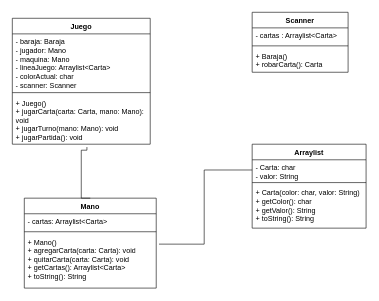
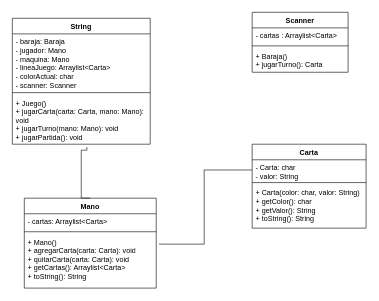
(81, 27) -> (81, 27)
(295, 61) -> (295, 61)
(309, 153) -> (309, 153)
